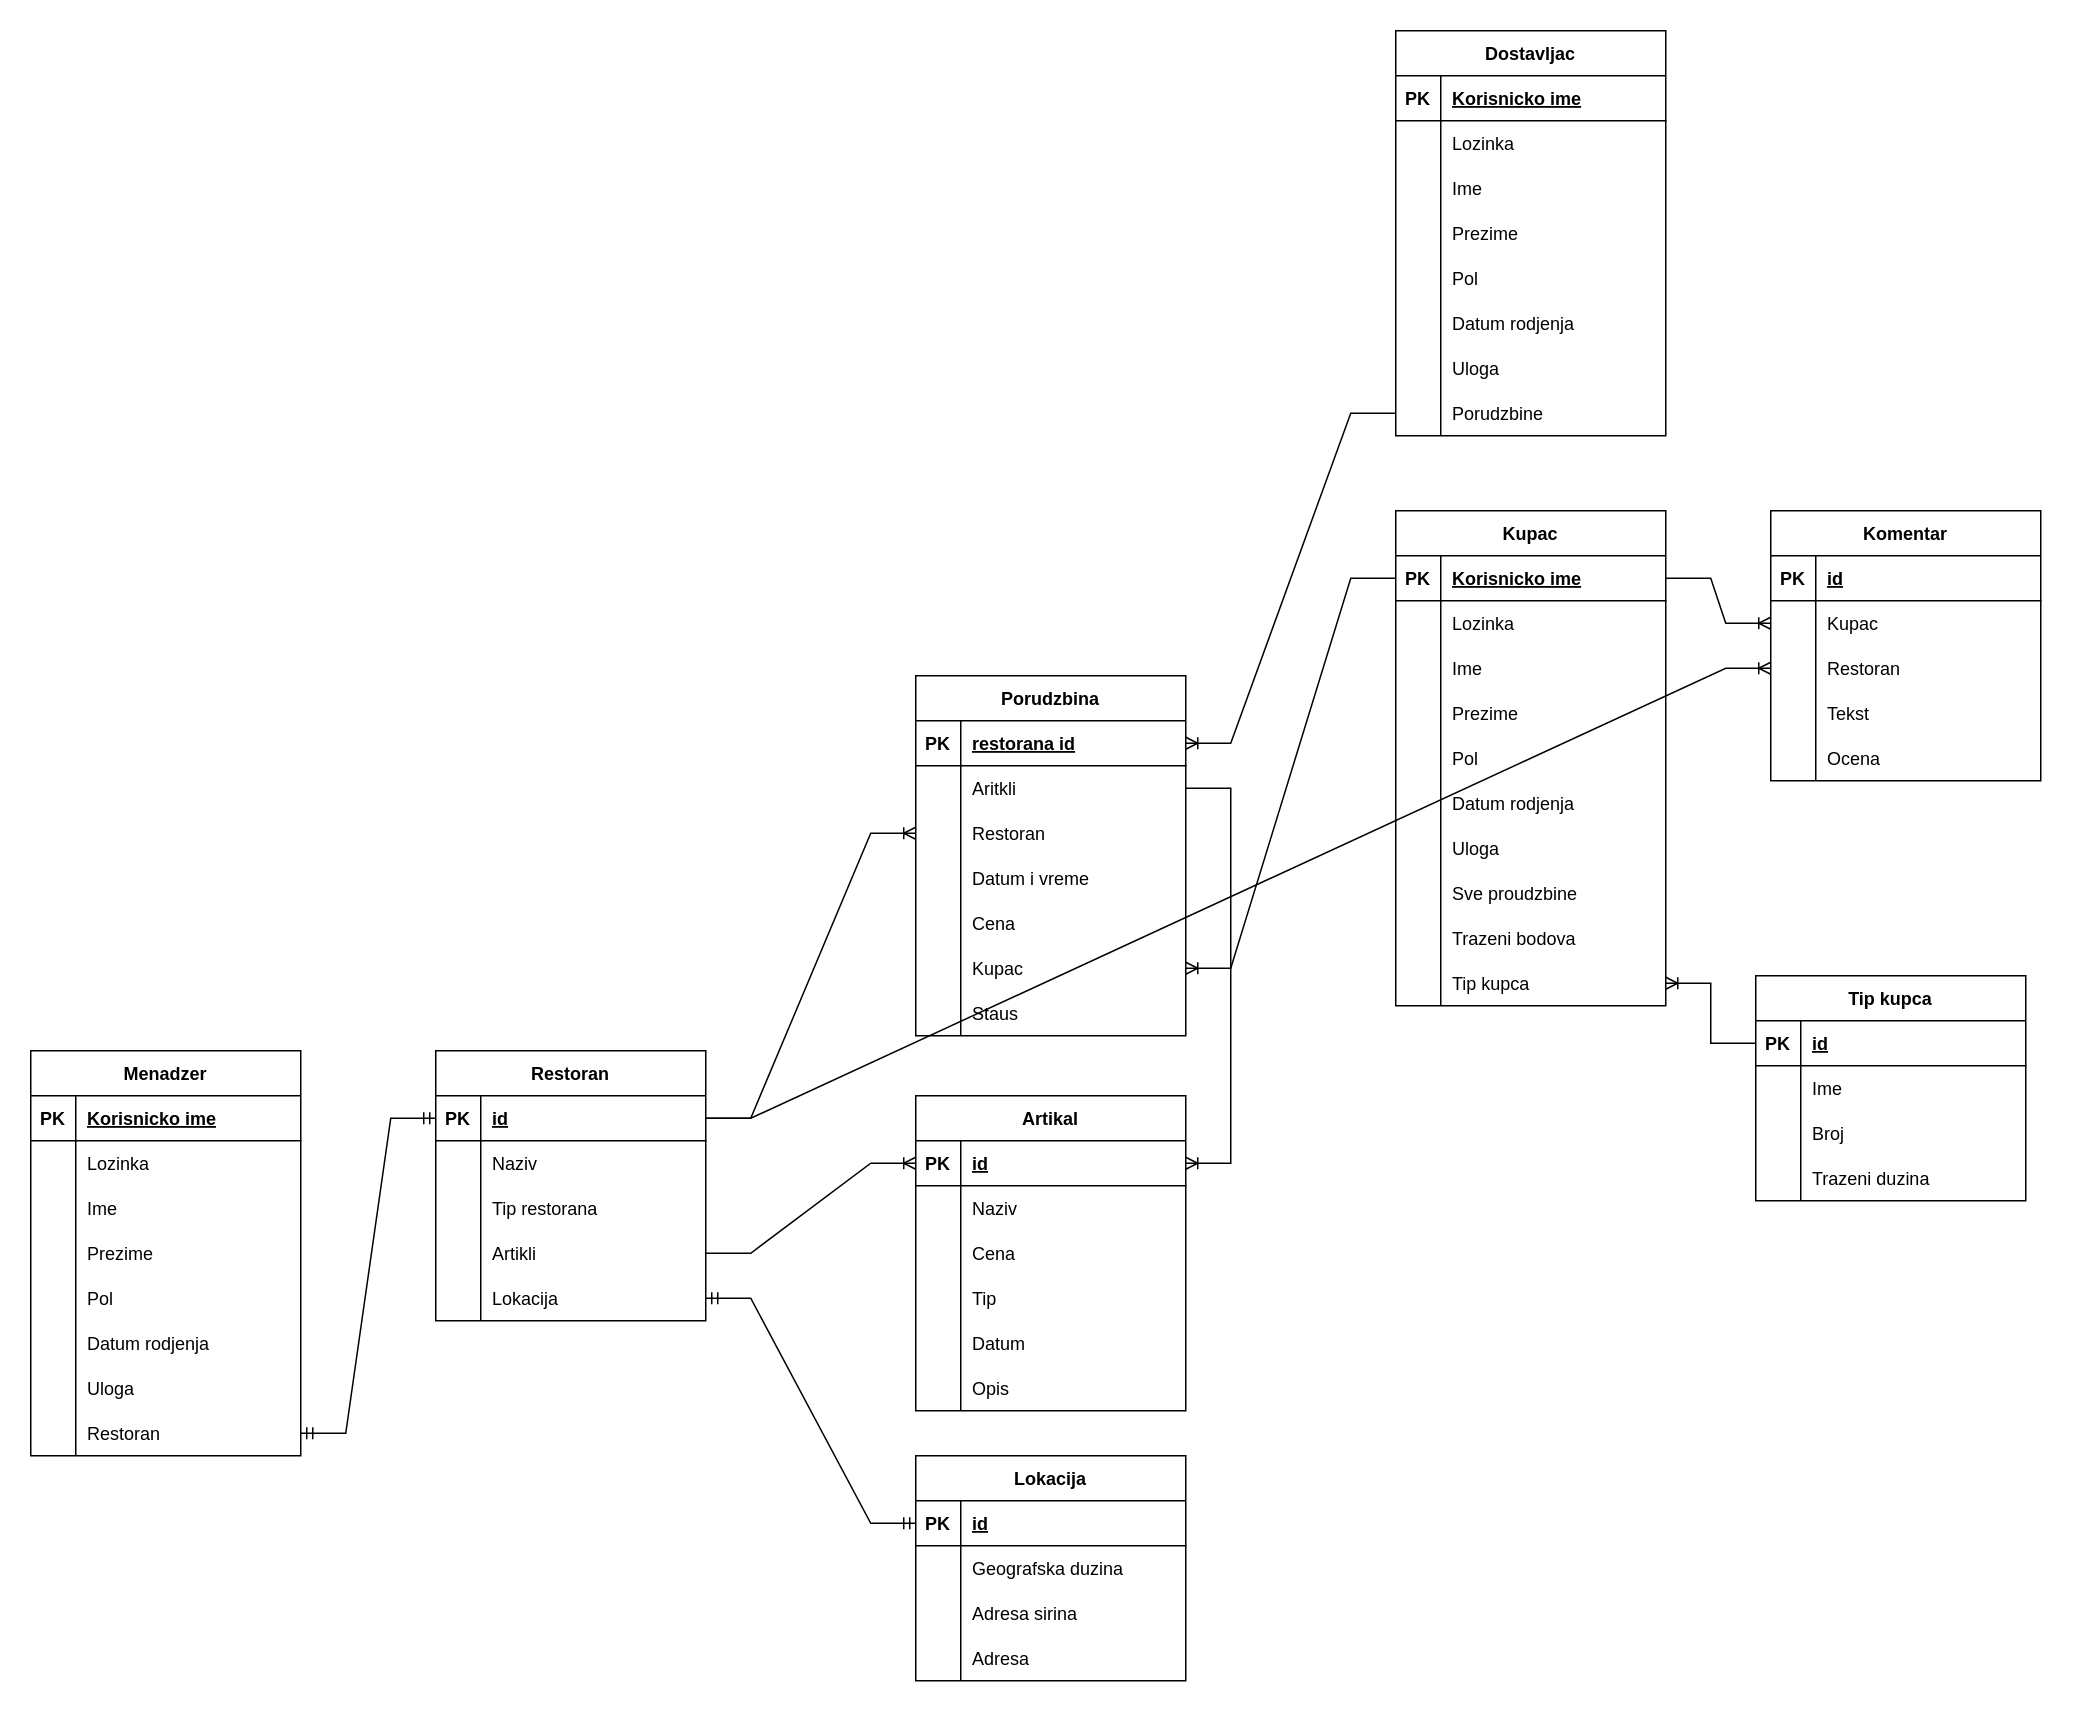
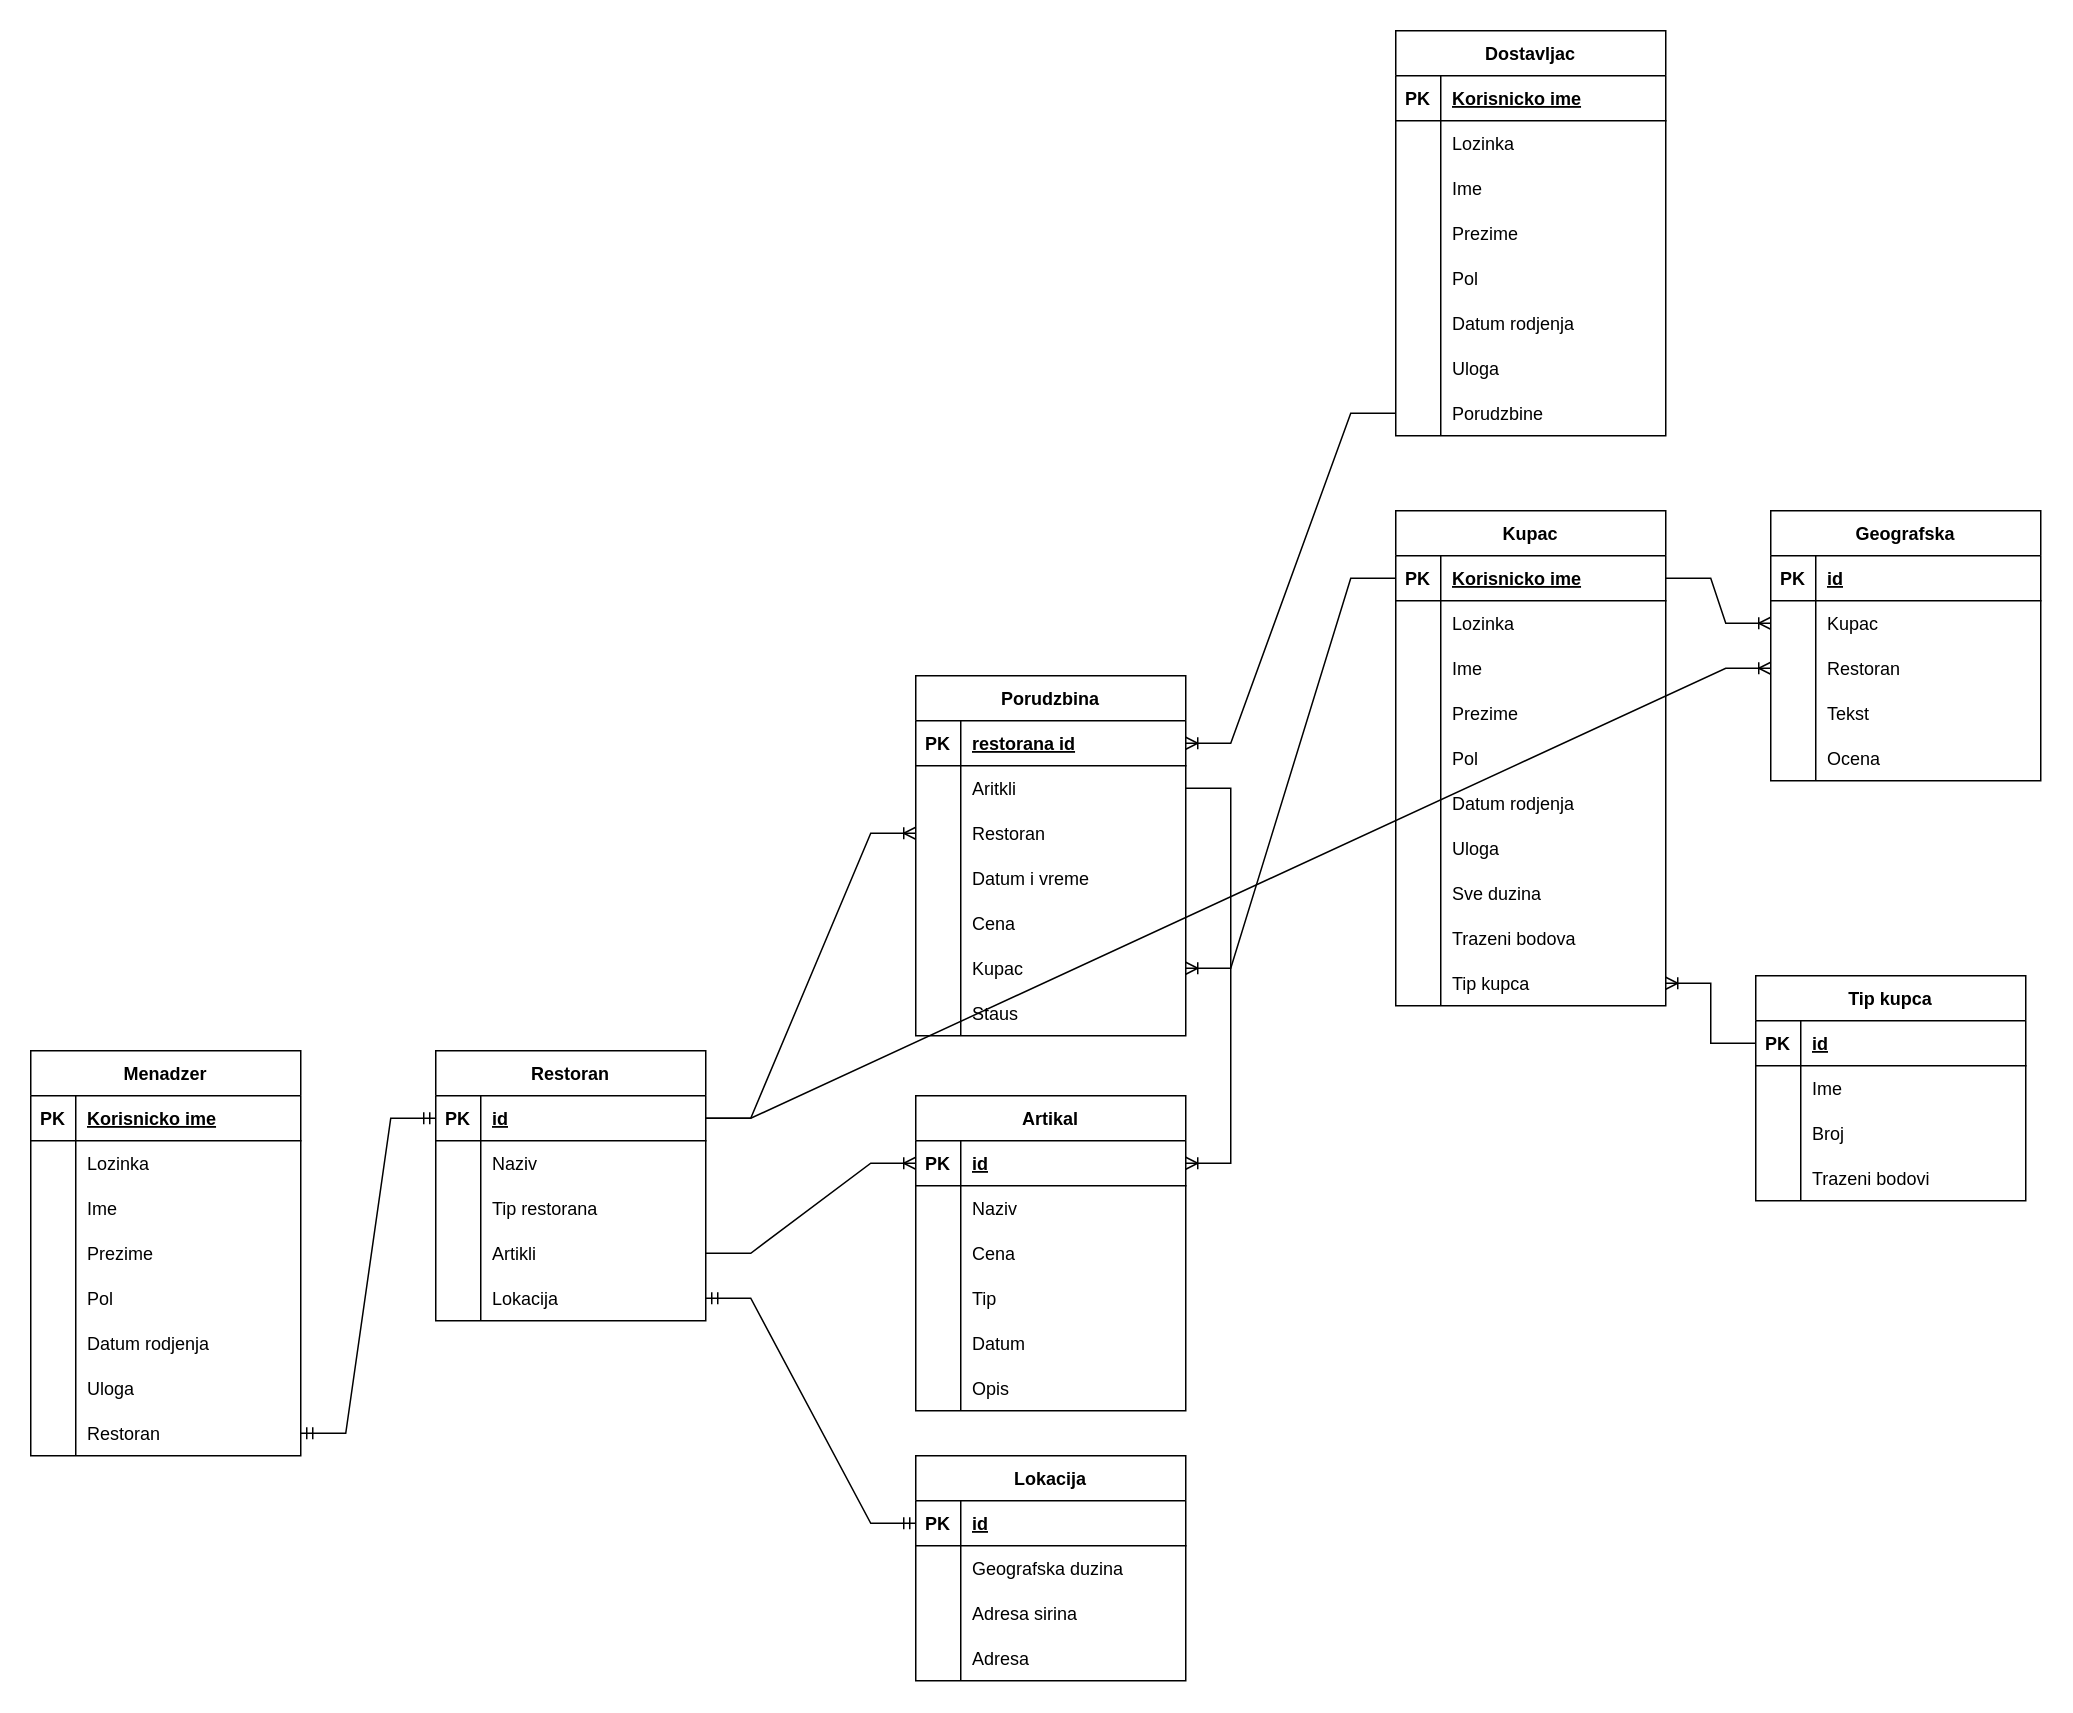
(1905, 534) -> (1905, 534)
(1518, 894) -> (1498, 894)
(1876, 1179) -> (1876, 1179)
